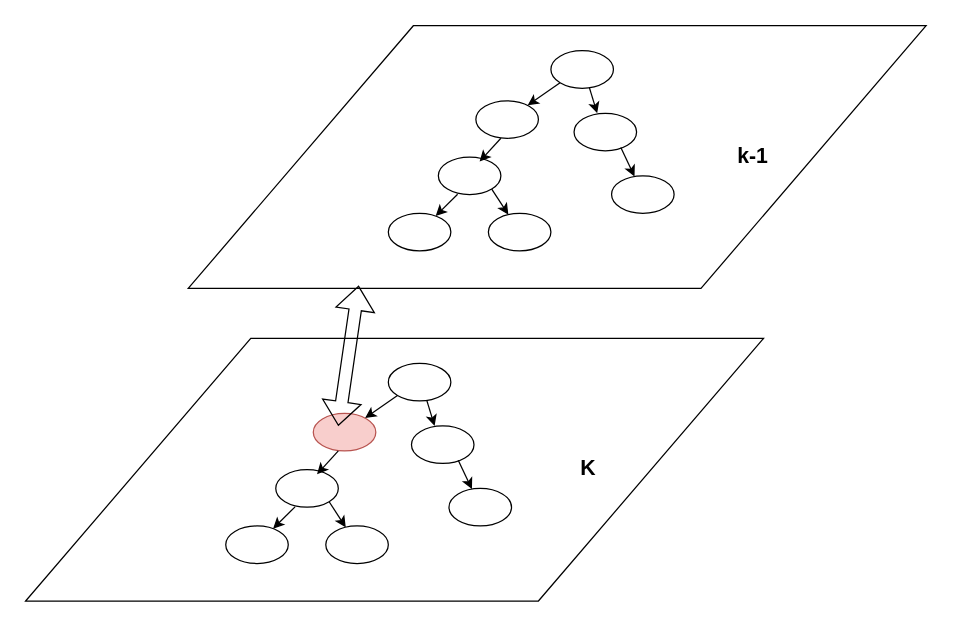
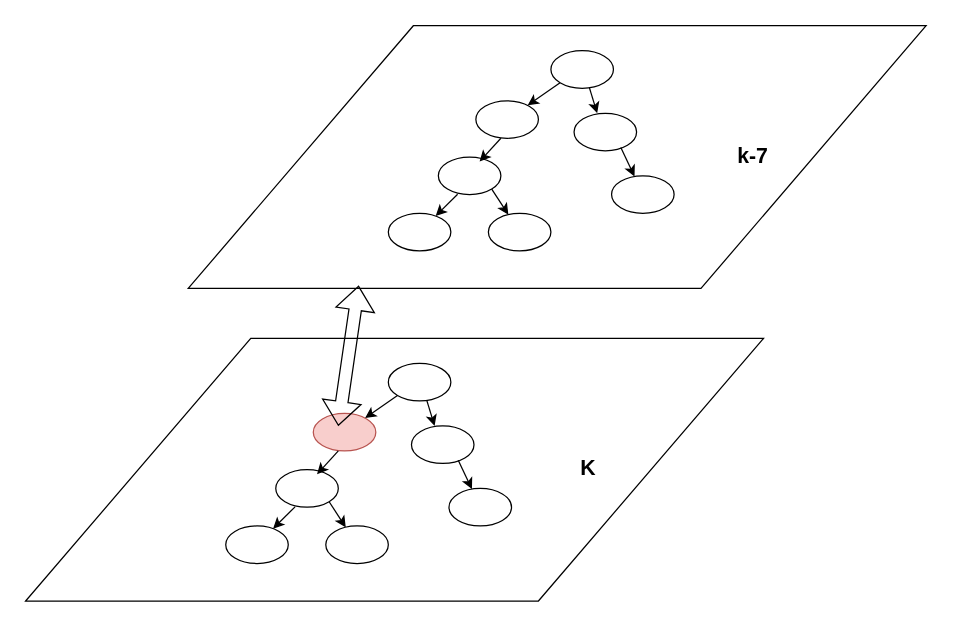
(557, 157) -> (557, 157)
